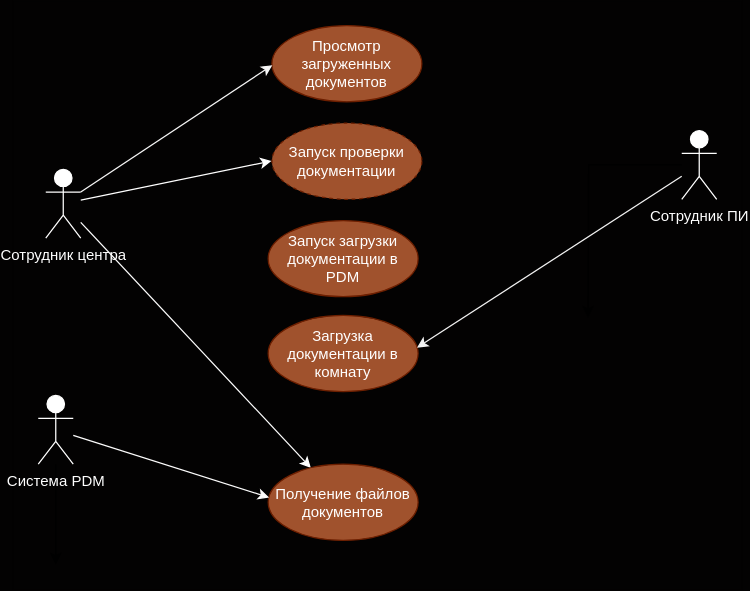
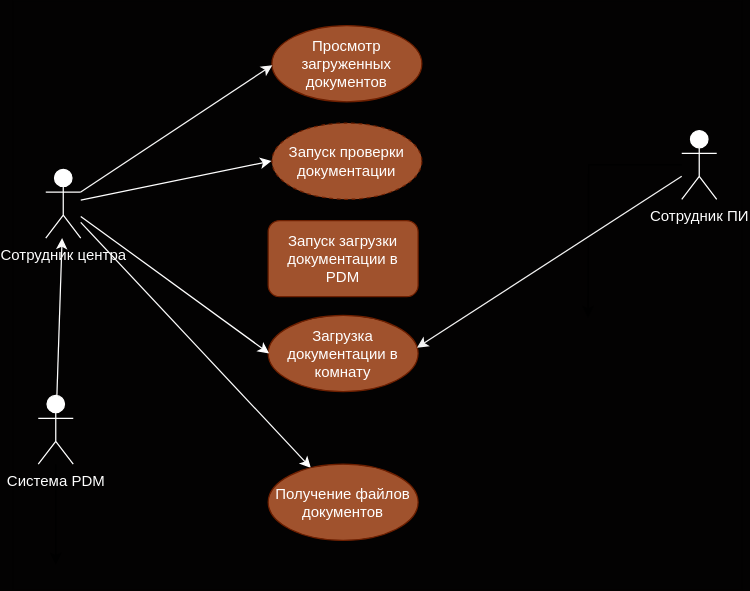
(343, 259) -> (343, 259)
none -> (171, 282)
(167, 465) -> (59, 321)
